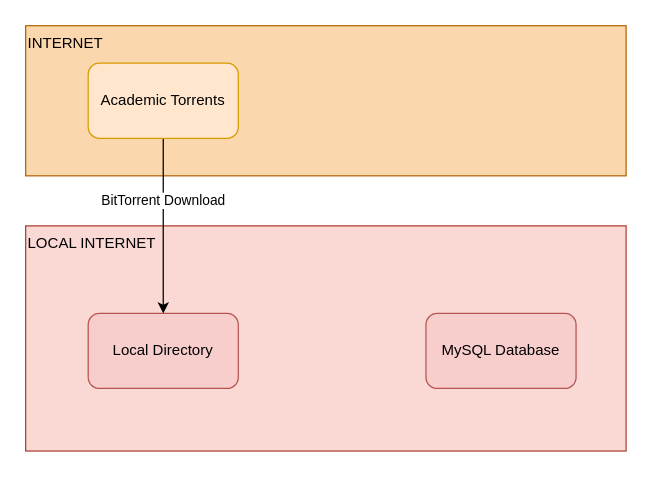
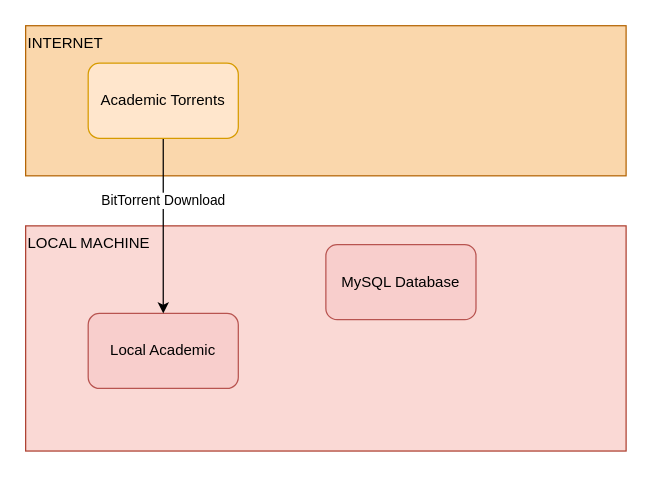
(85, 243) -> (81, 243)
(163, 351) -> (163, 351)
(501, 351) -> (401, 282)
